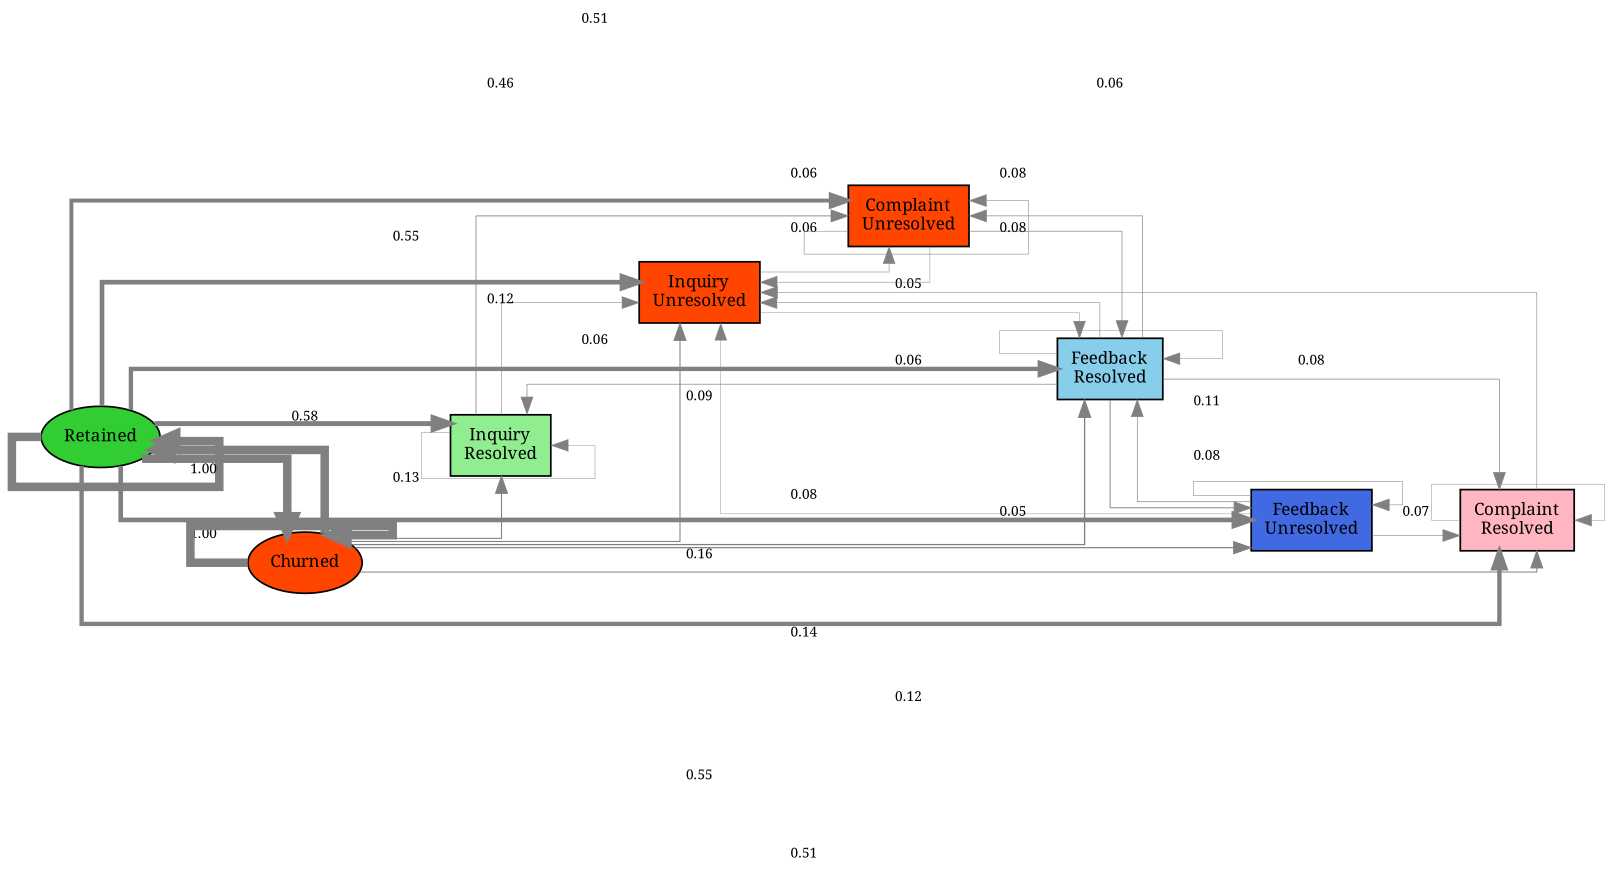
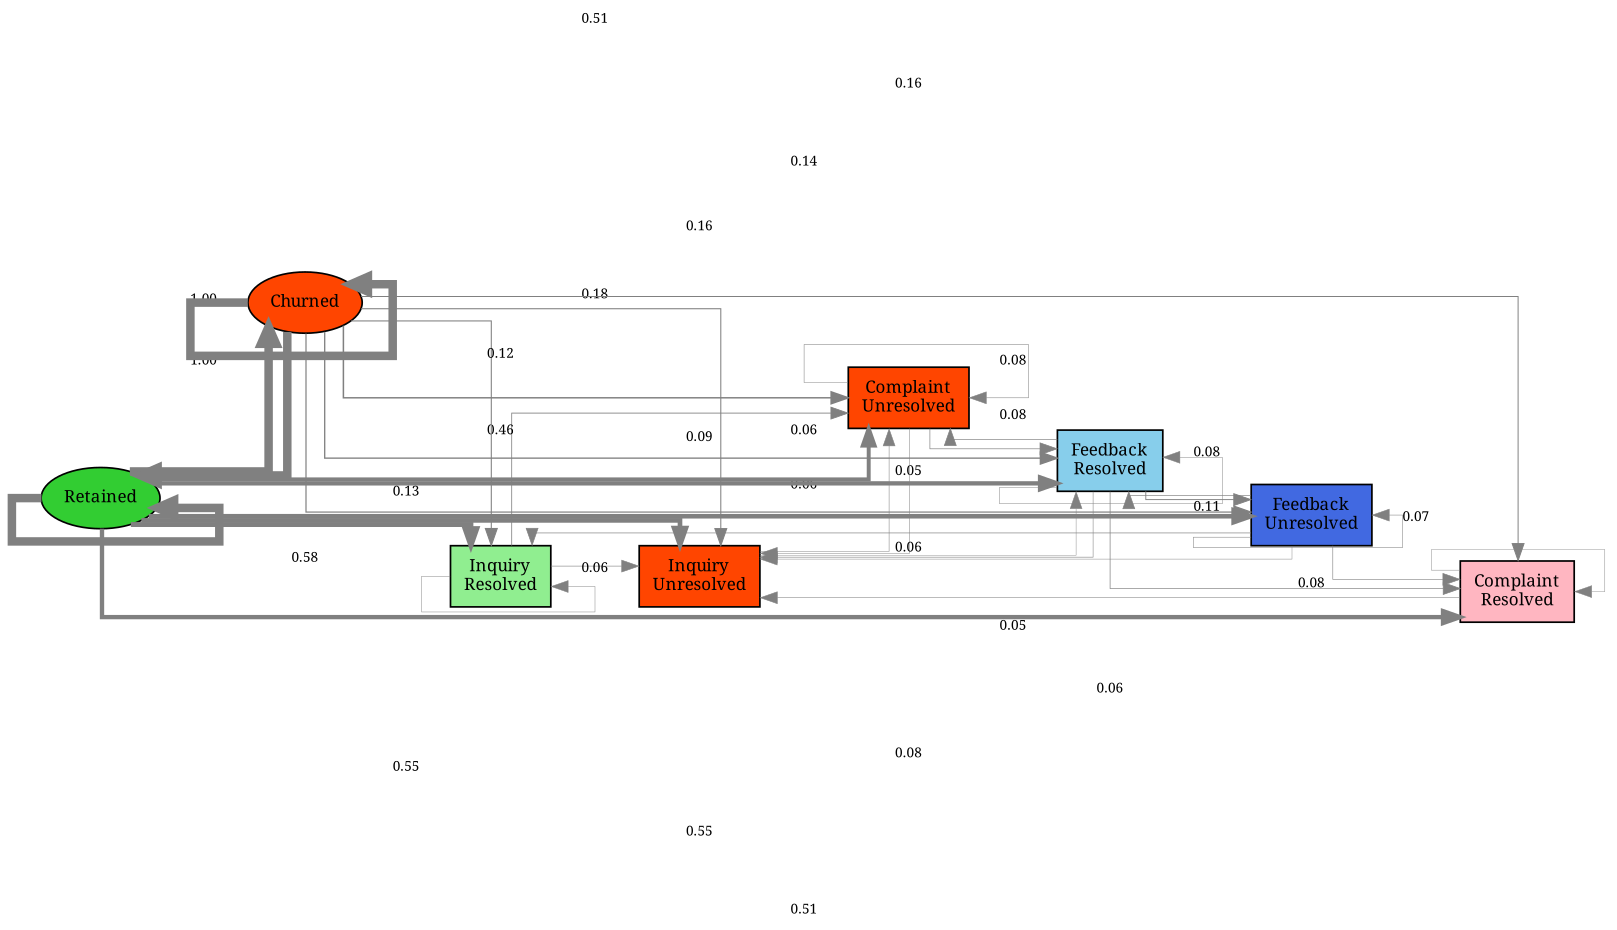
(786, 384) -> (873, 533)
none -> (551, 398)
(909, 698) -> (909, 84)
